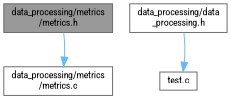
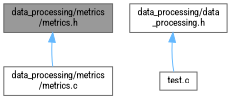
(65, 45) -> (52, 54)
(185, 47) -> (172, 57)
